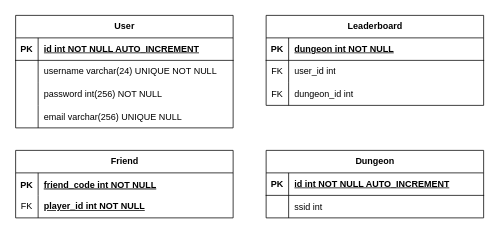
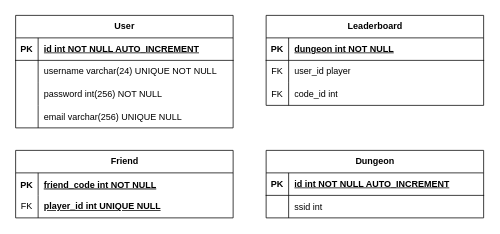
(319, 72) -> (326, 72)
(326, 94) -> (319, 94)
(92, 207) -> (100, 207)
